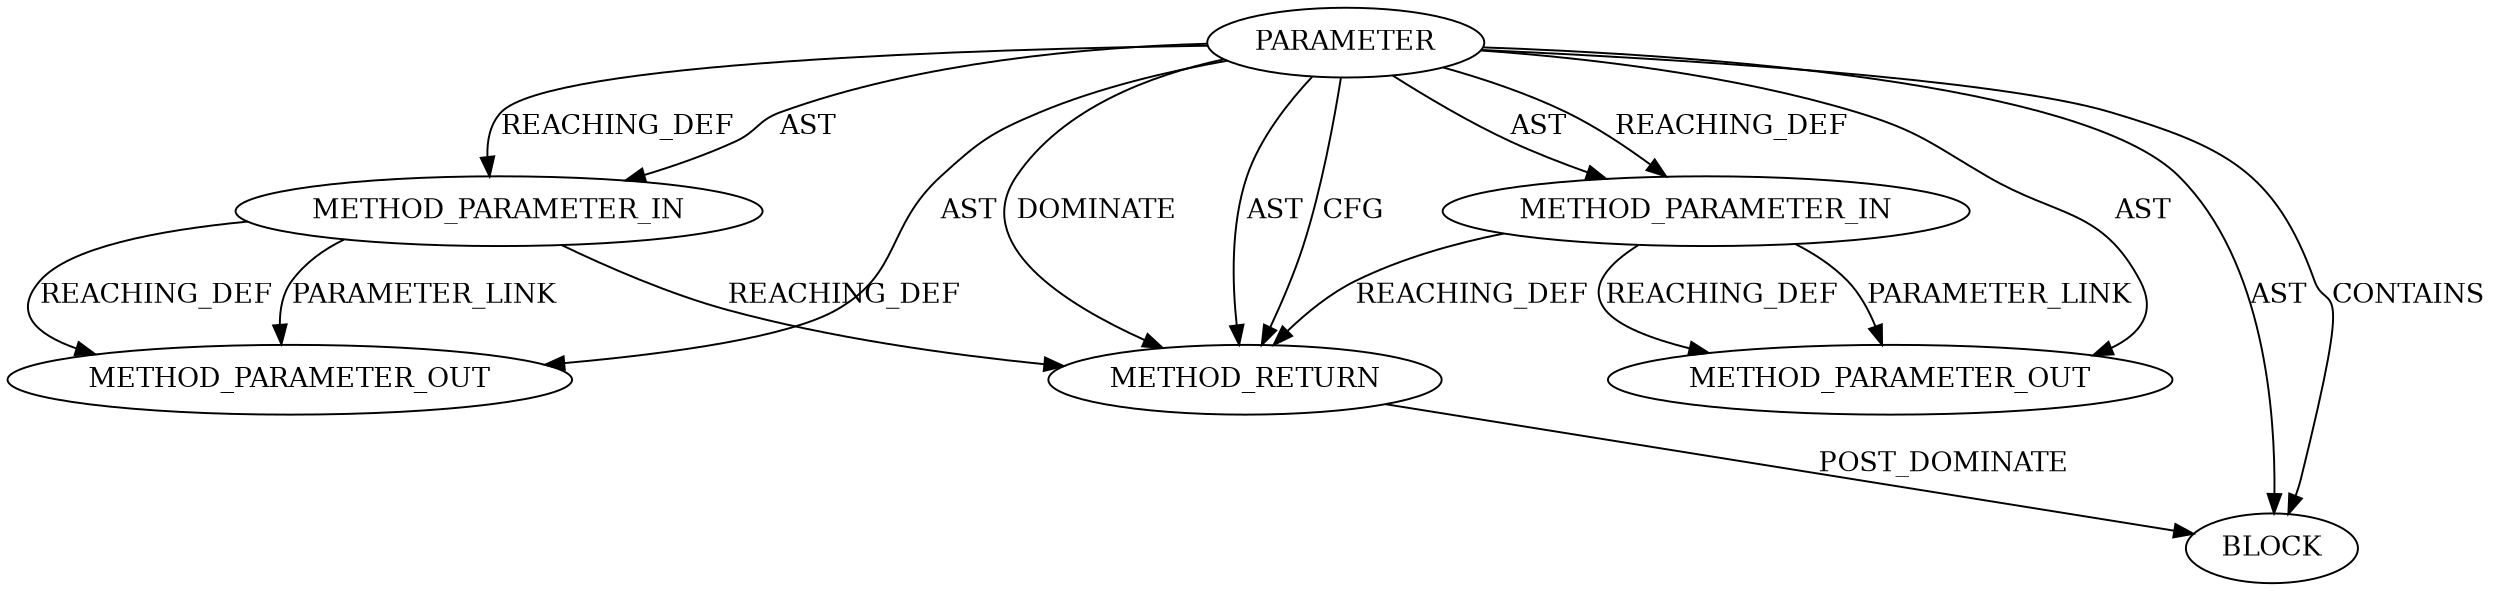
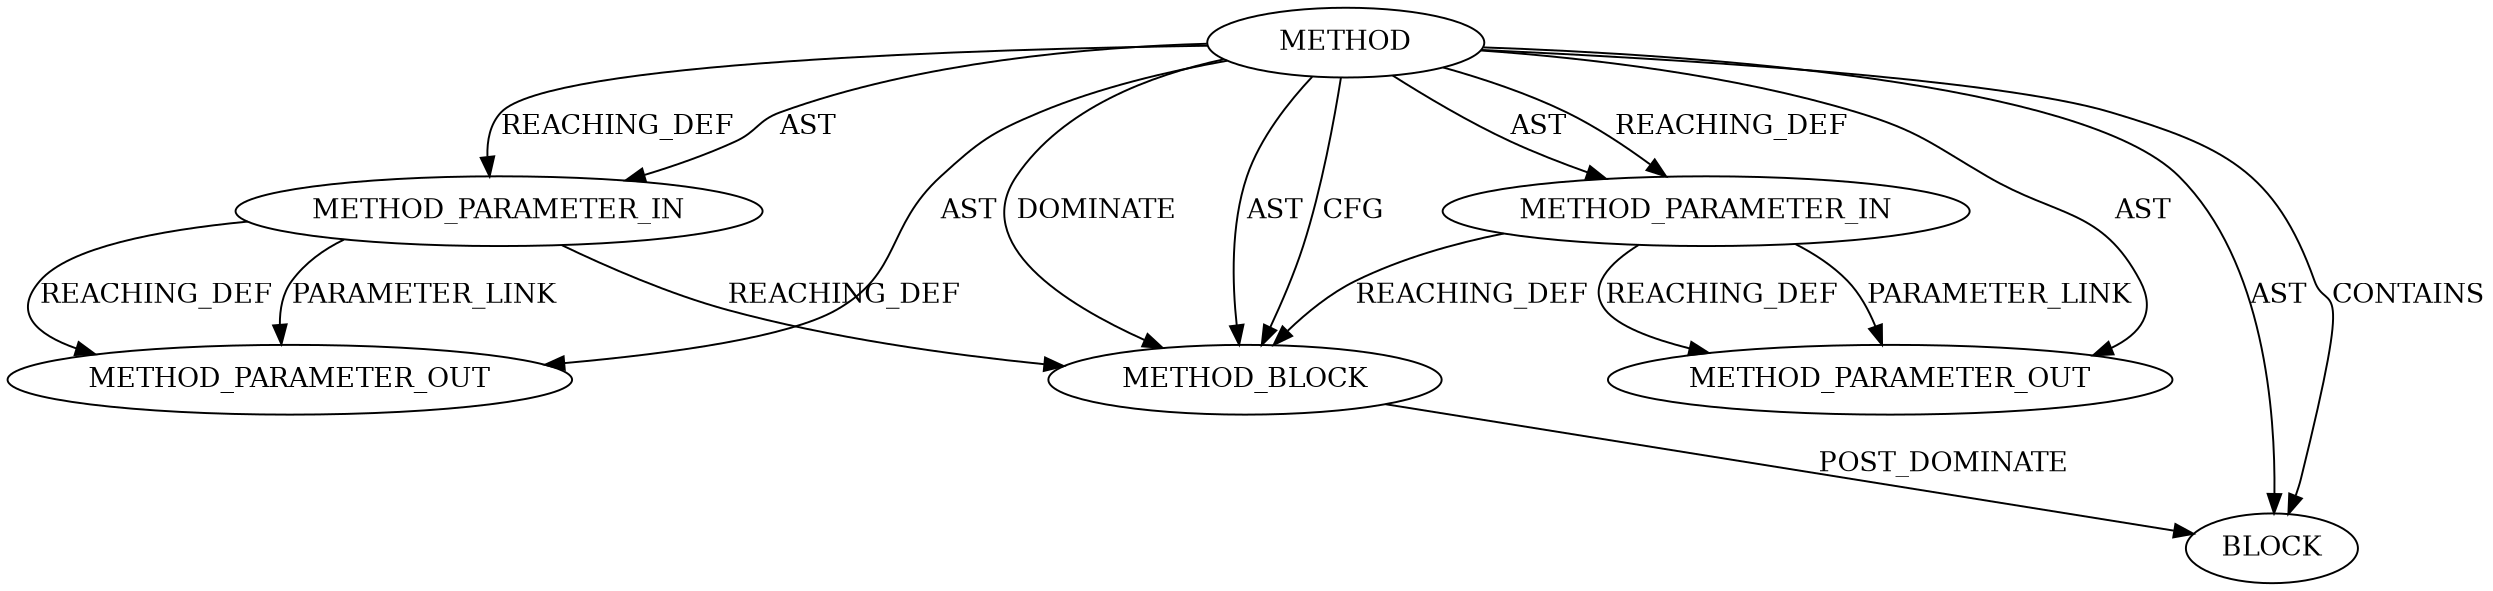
(1346, 43) -> (1346, 43)
(1245, 380) -> (1245, 380)
